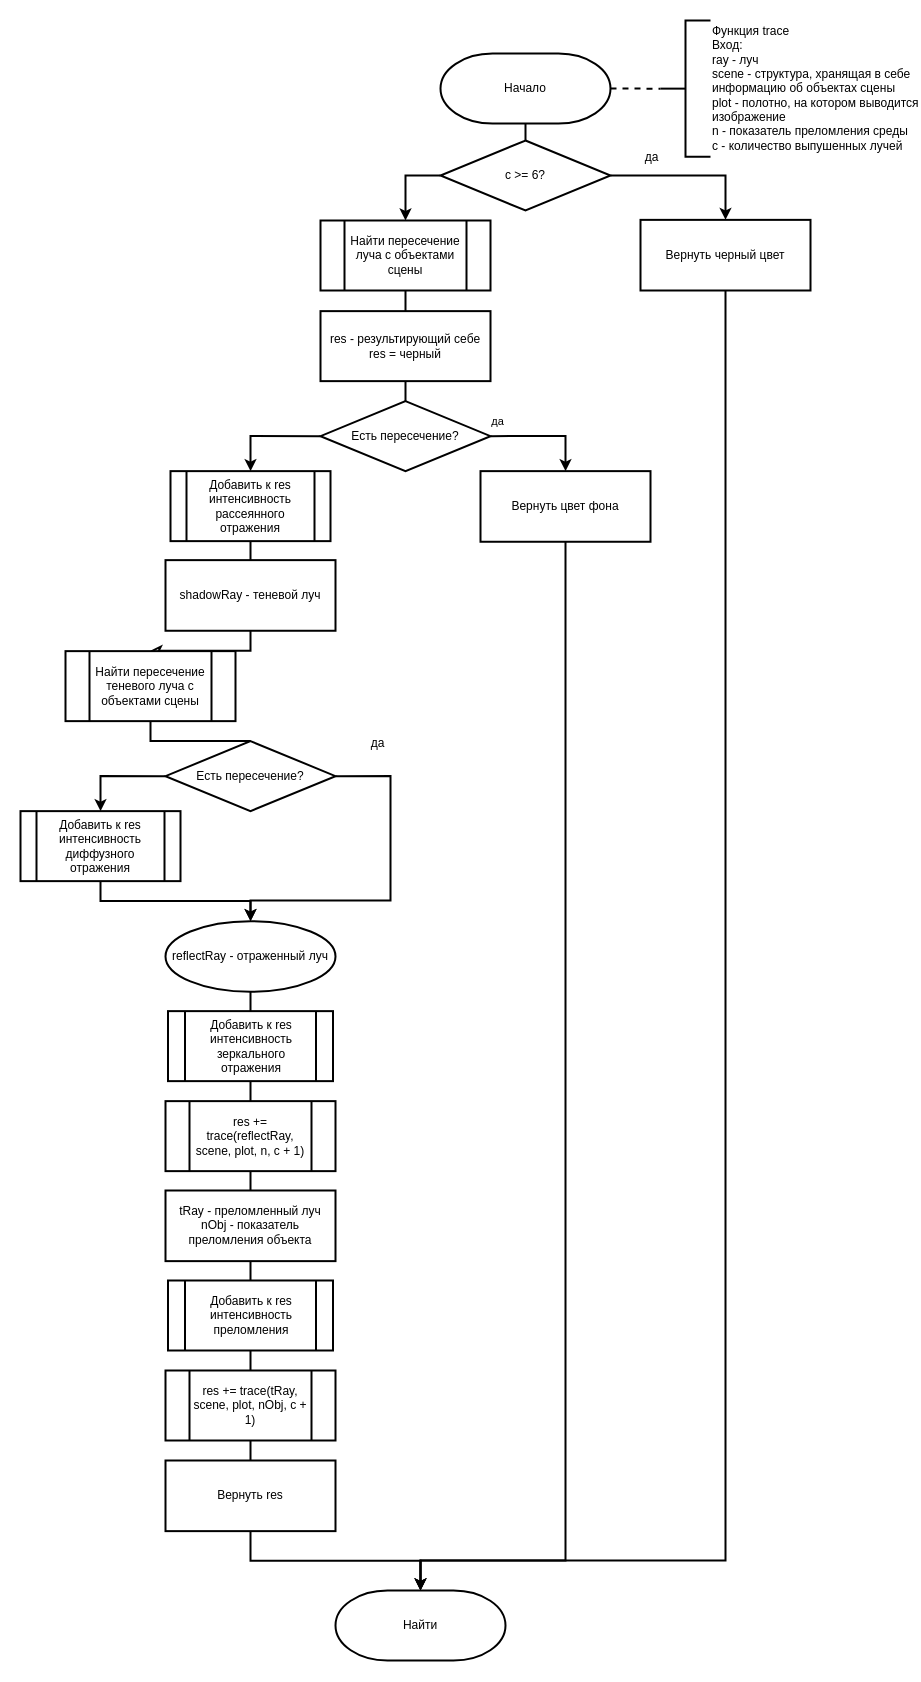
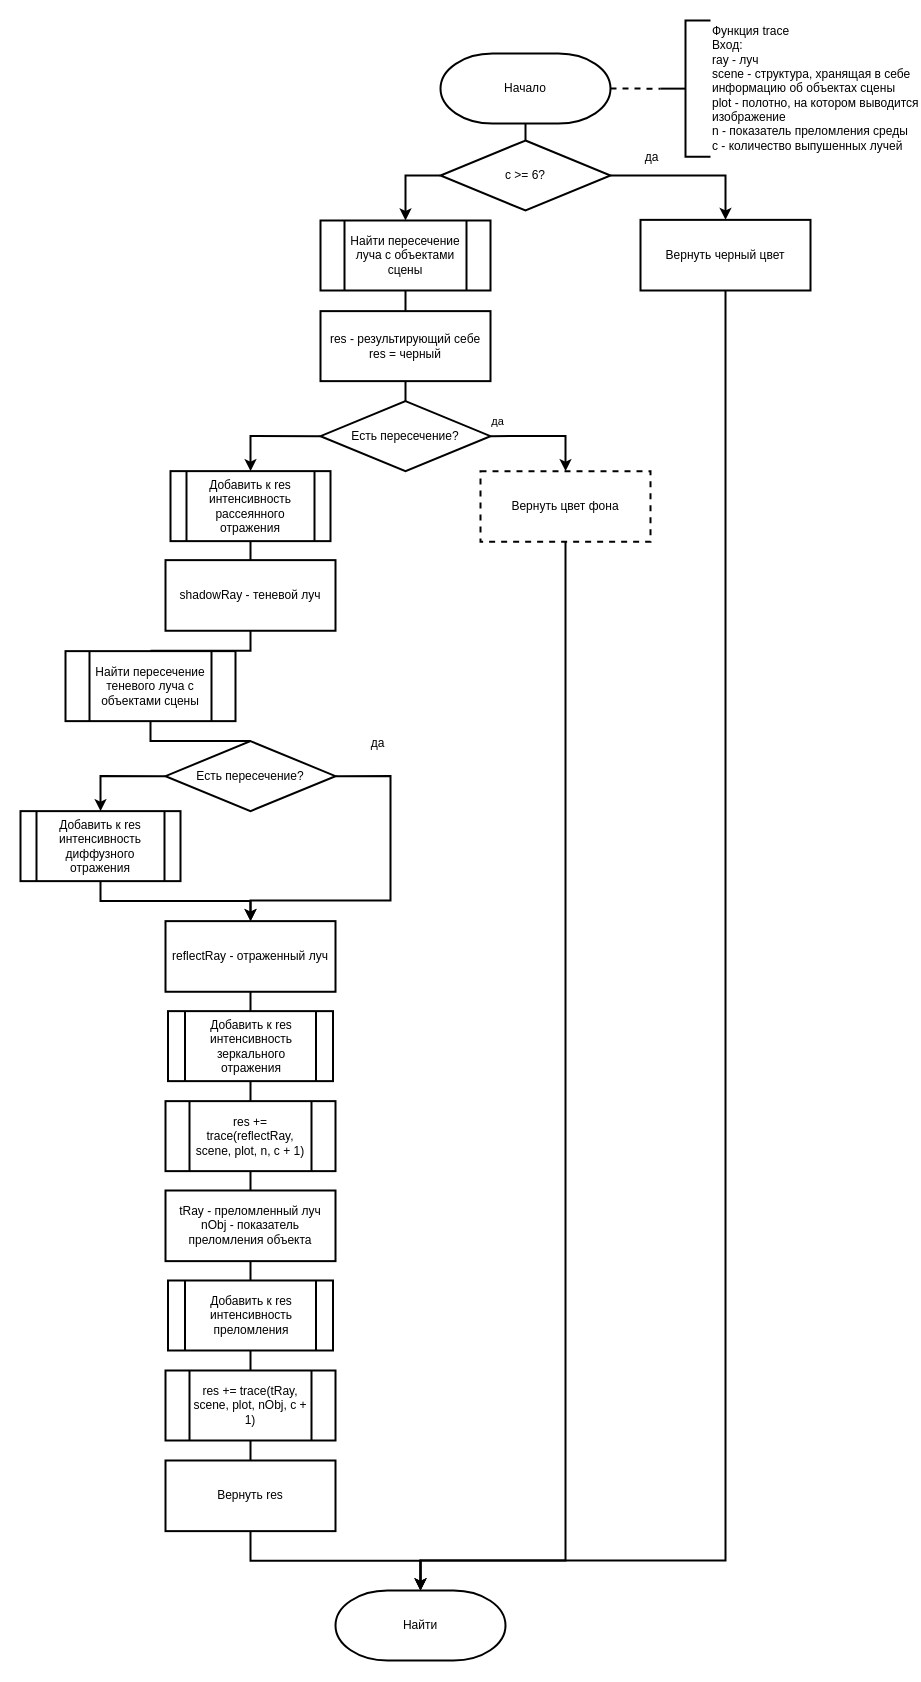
(566, 506) -> (566, 506)
(160, 651) -> (157, 651)
(251, 956) -> (251, 956)
